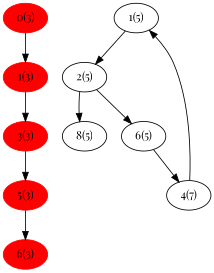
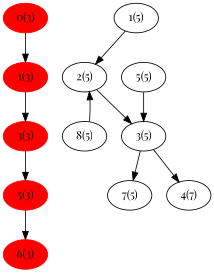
none -> (144, 77)
(79, 102) -> (90, 111)
(185, 105) -> none
(144, 136) -> (144, 136)
none -> (130, 195)
